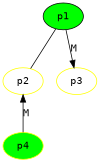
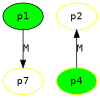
(43, 49) -> none
(77, 81) -> (23, 81)
